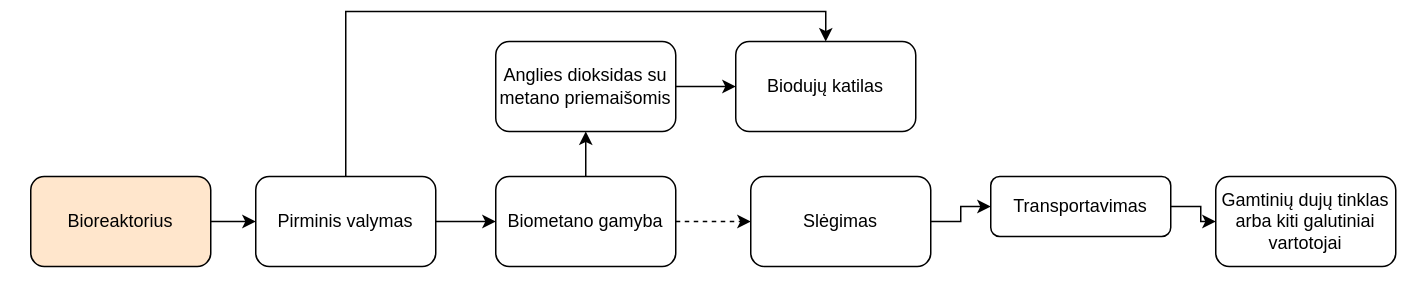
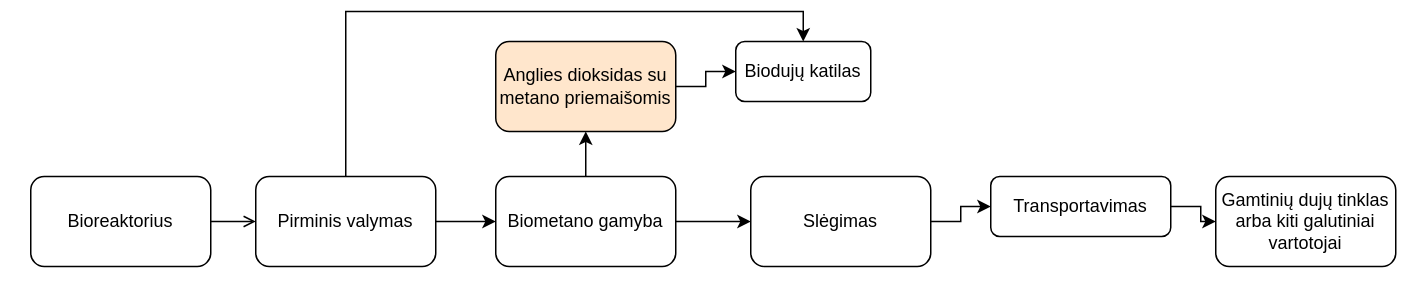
(586, 86) -> (586, 86)
(826, 86) -> (803, 71)
(121, 221) -> (121, 221)
(244, 221) -> (246, 221)
(709, 221) -> (709, 221)
